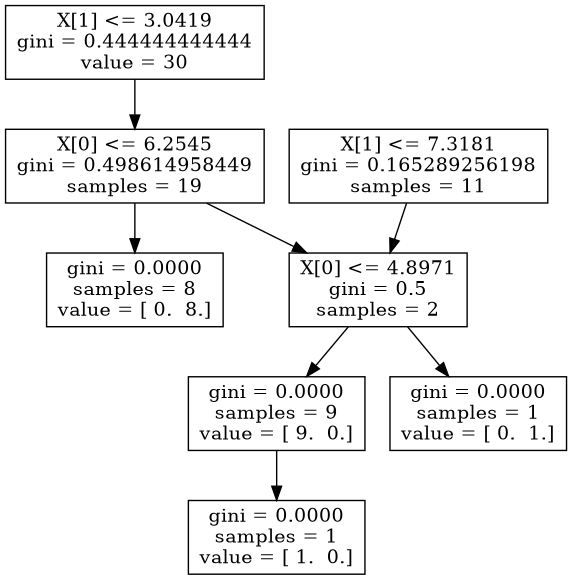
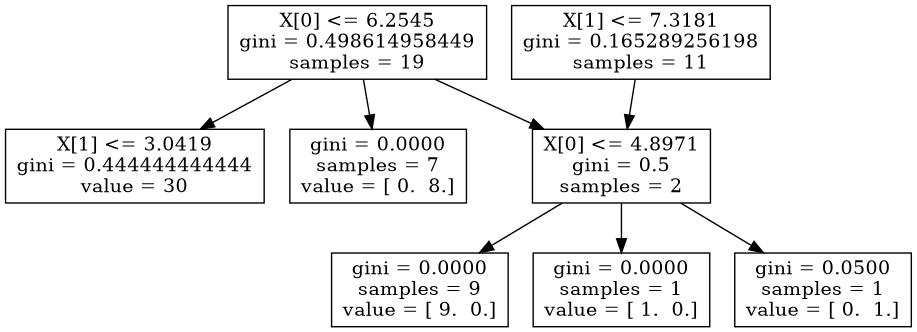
(135, 97) -> (252, 101)
(135, 290) -> (378, 166)
(478, 414) -> (823, 290)
(277, 468) -> (621, 221)
